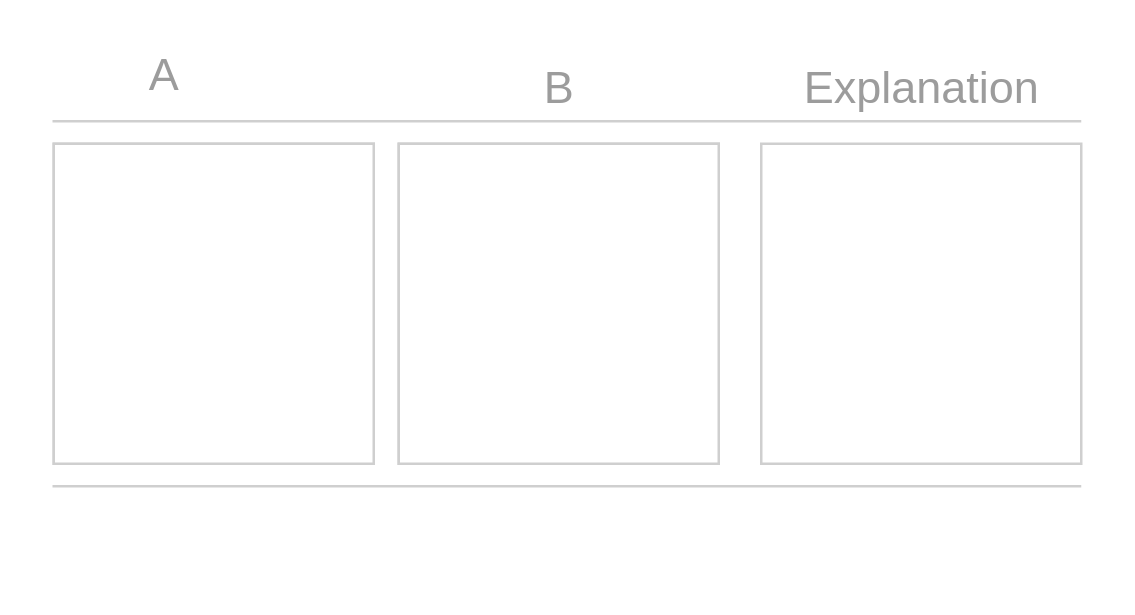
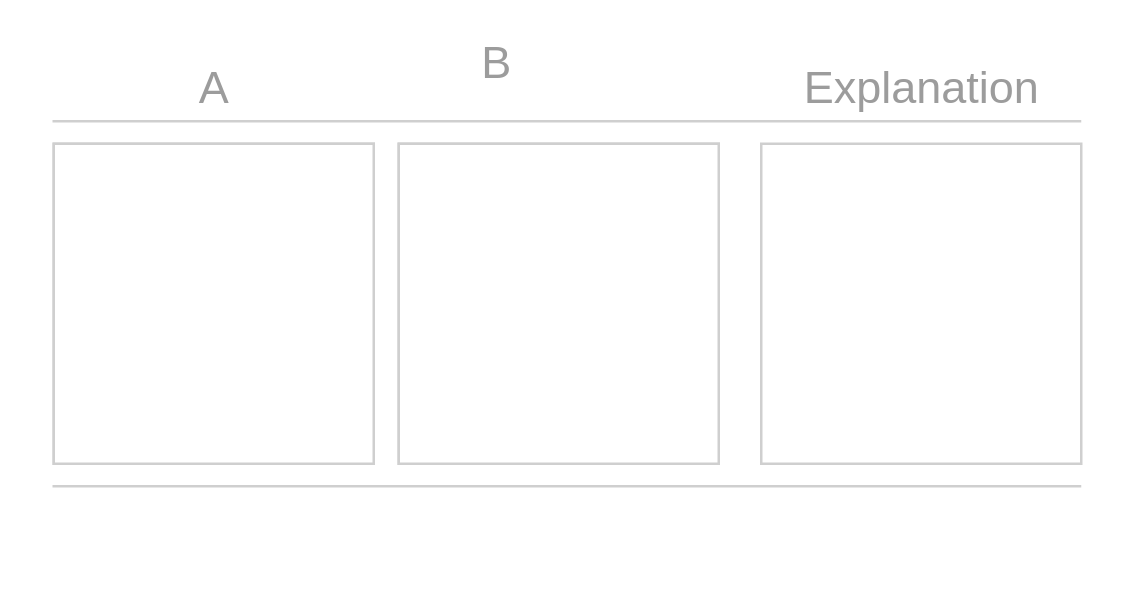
(164, 76) -> (214, 89)
(559, 89) -> (496, 64)
